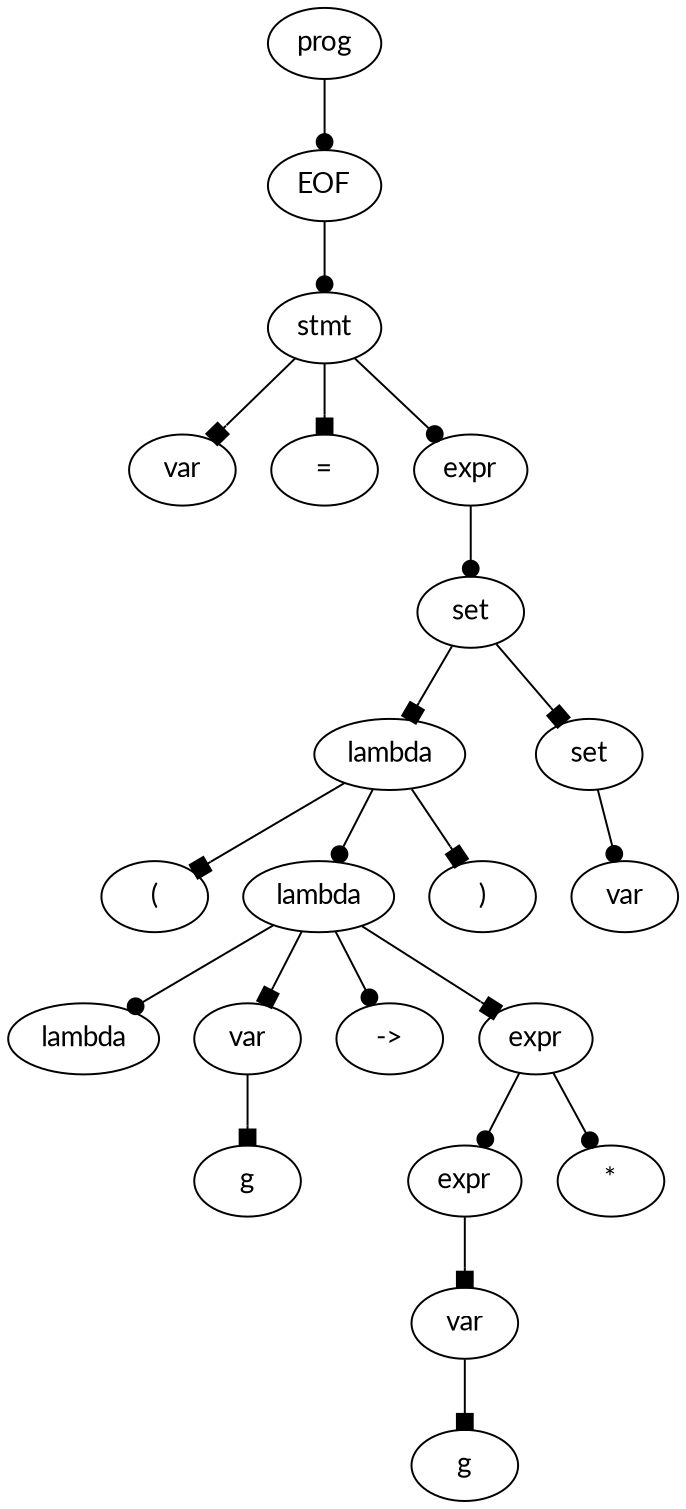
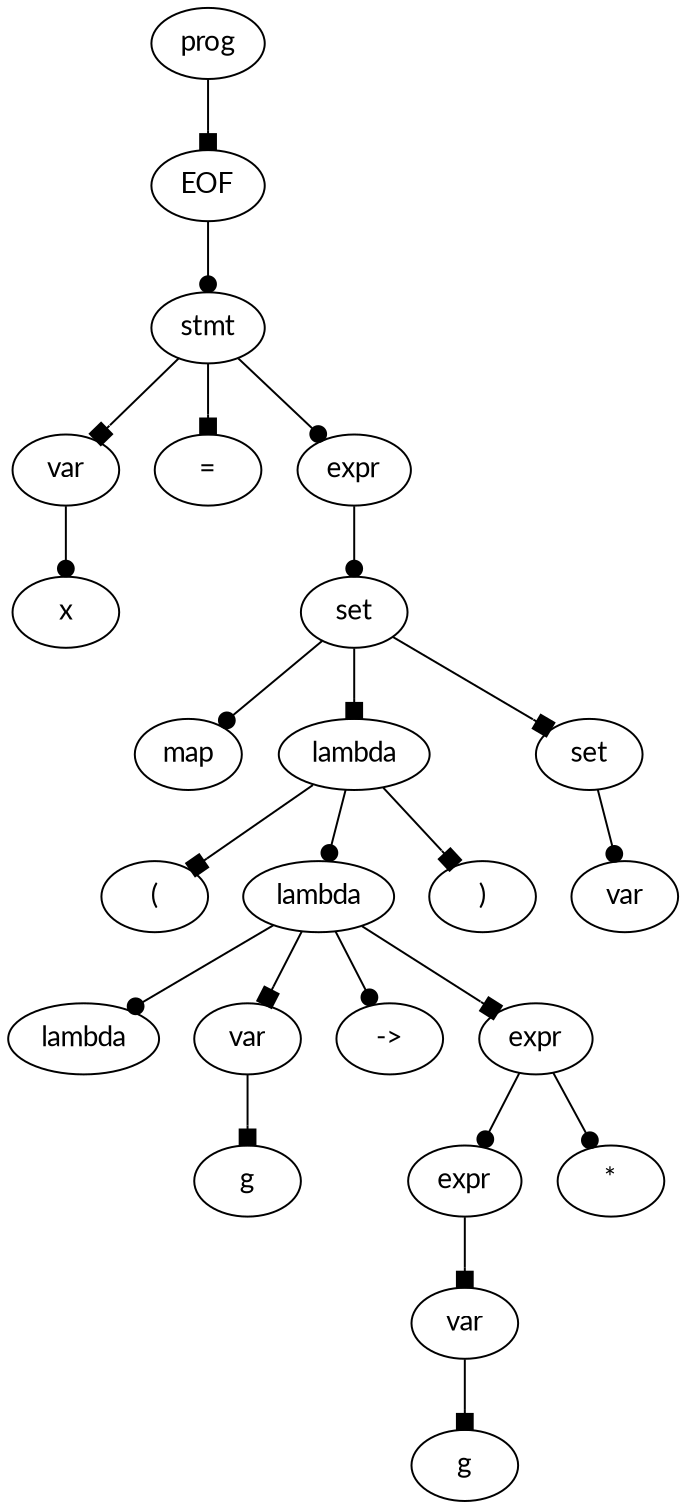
(325, 107) -> (208, 105)
none -> (66, 612)
none -> (188, 754)
